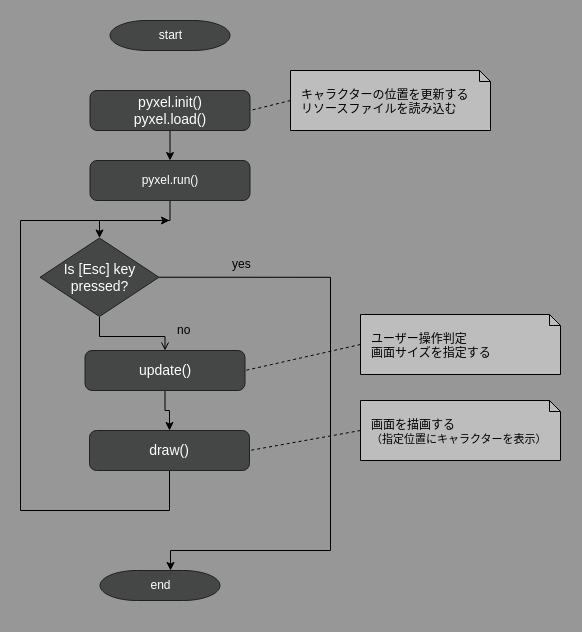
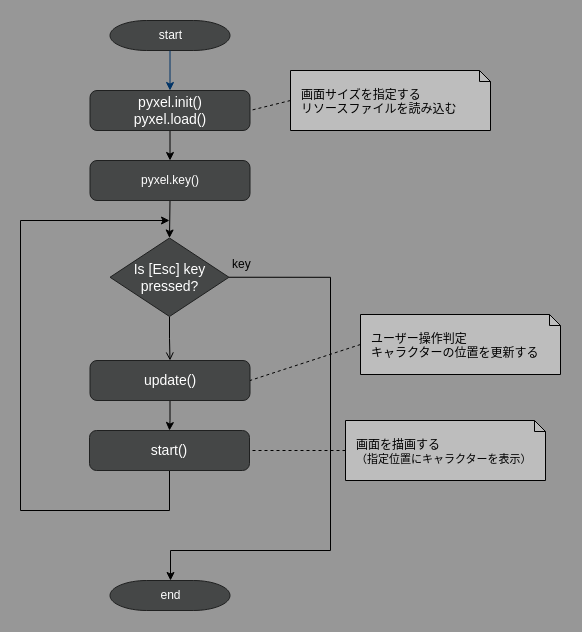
none -> (170, 67)
(386, 103) -> (380, 103)
(171, 181) -> (171, 181)
(243, 265) -> (243, 265)
(100, 277) -> (170, 277)
(196, 330) -> none
(432, 347) -> (456, 347)
(165, 371) -> (170, 381)
(461, 431) -> (446, 451)
(170, 451) -> (170, 451)
(160, 586) -> (170, 596)
